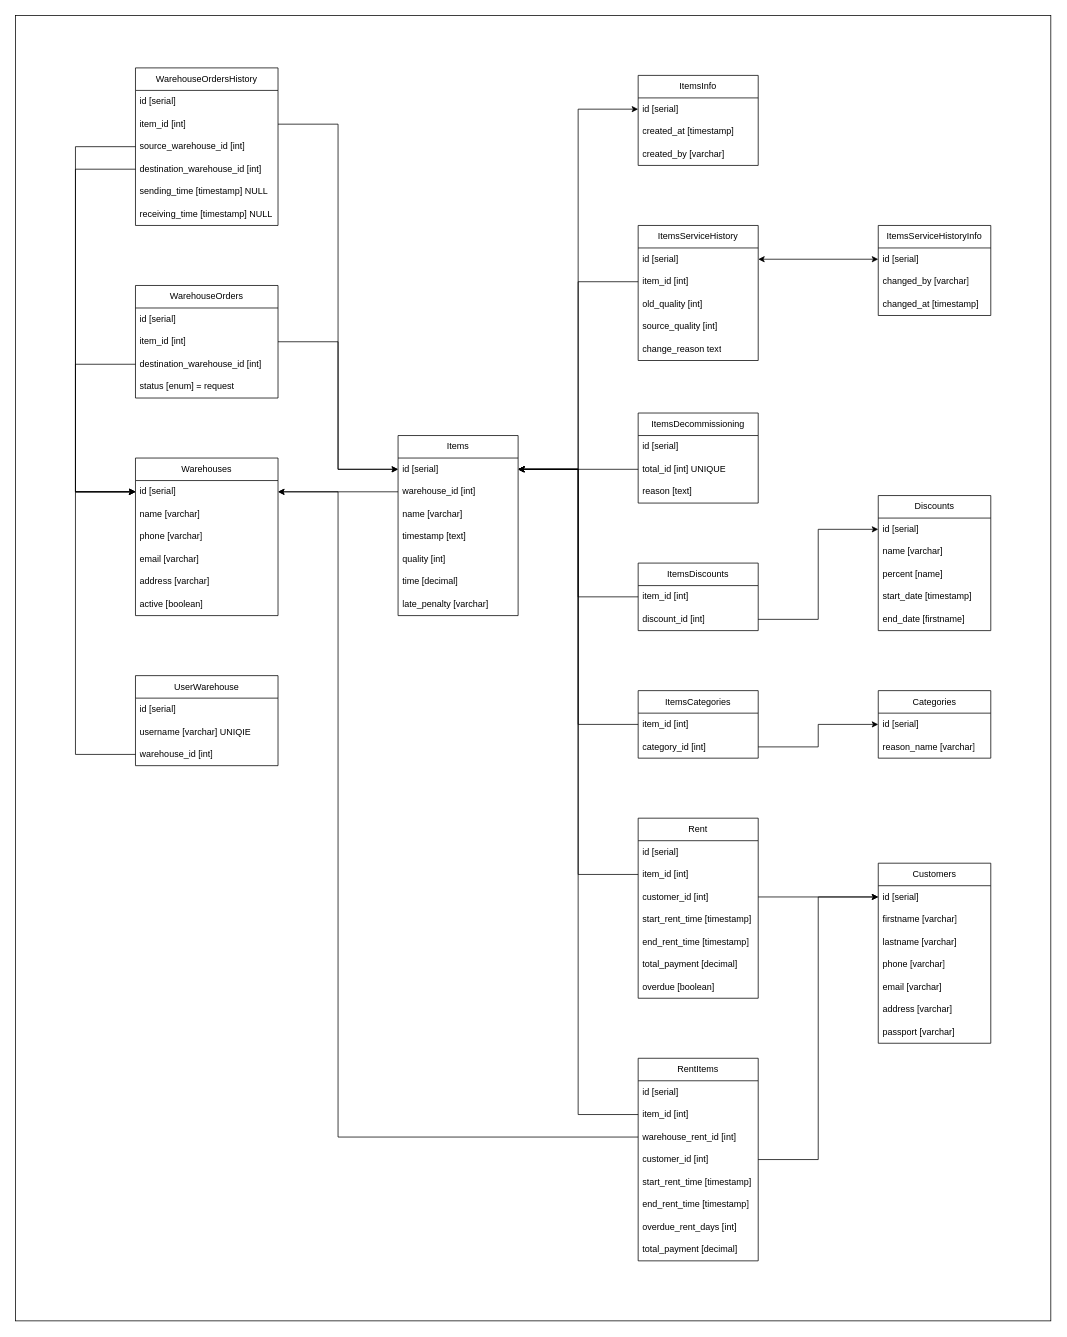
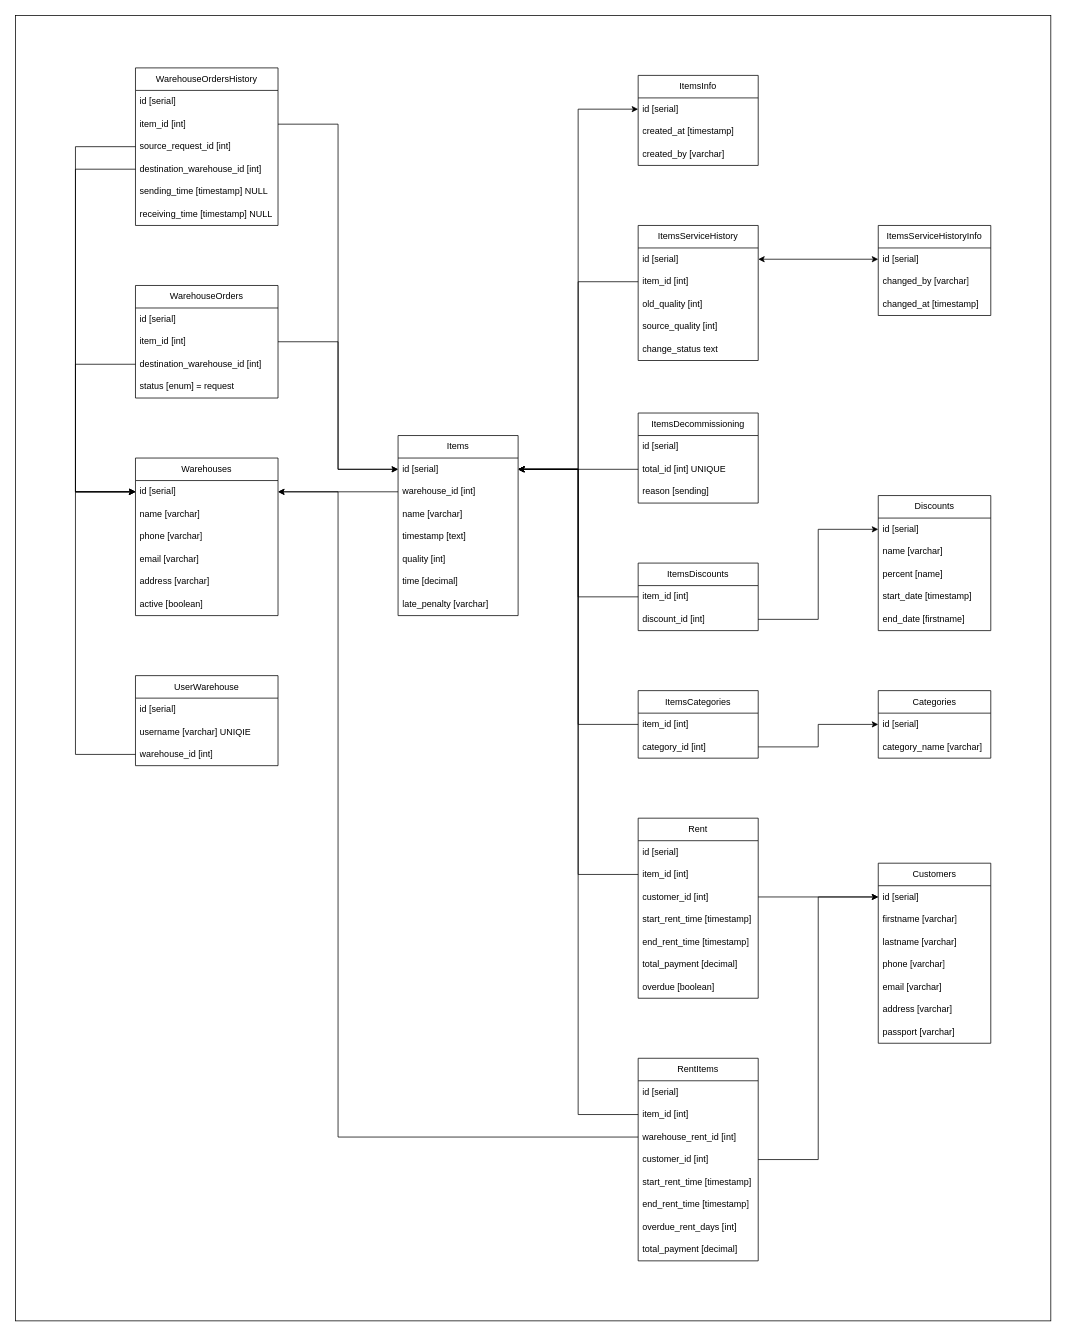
(199, 147) -> (194, 147)
(687, 349) -> (687, 349)
(674, 492) -> (680, 492)
(934, 747) -> (935, 747)
